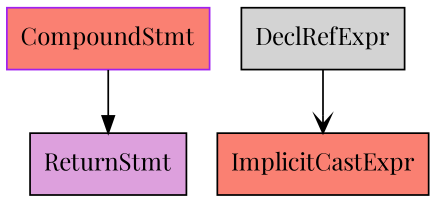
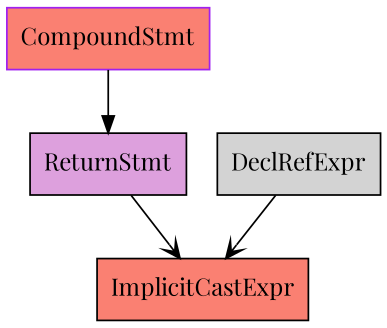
none -> (150, 220)
